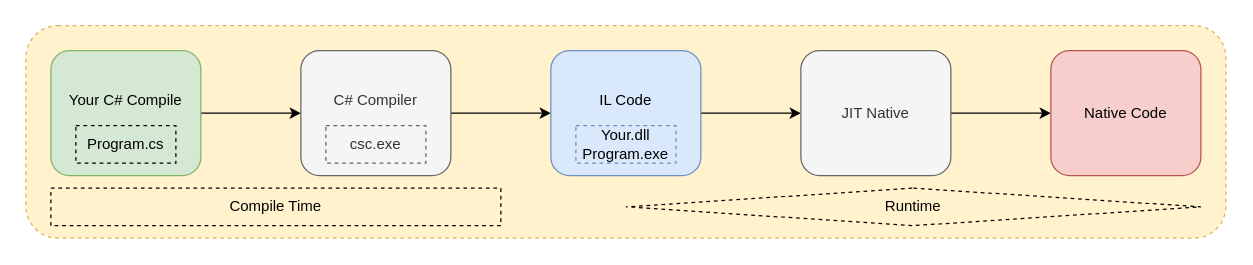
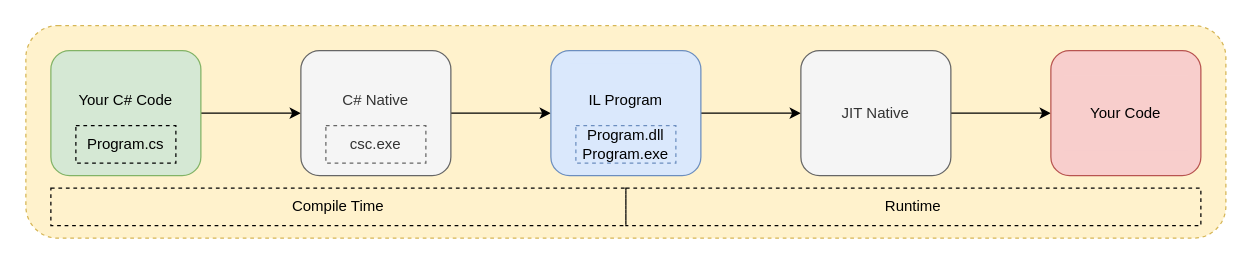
(126, 101) -> (126, 101)
(376, 101) -> (376, 101)
(626, 101) -> (626, 101)
(1126, 113) -> (1126, 113)
(626, 144) -> (626, 144)
(276, 207) -> (338, 207)
(913, 207) -> (913, 207)
